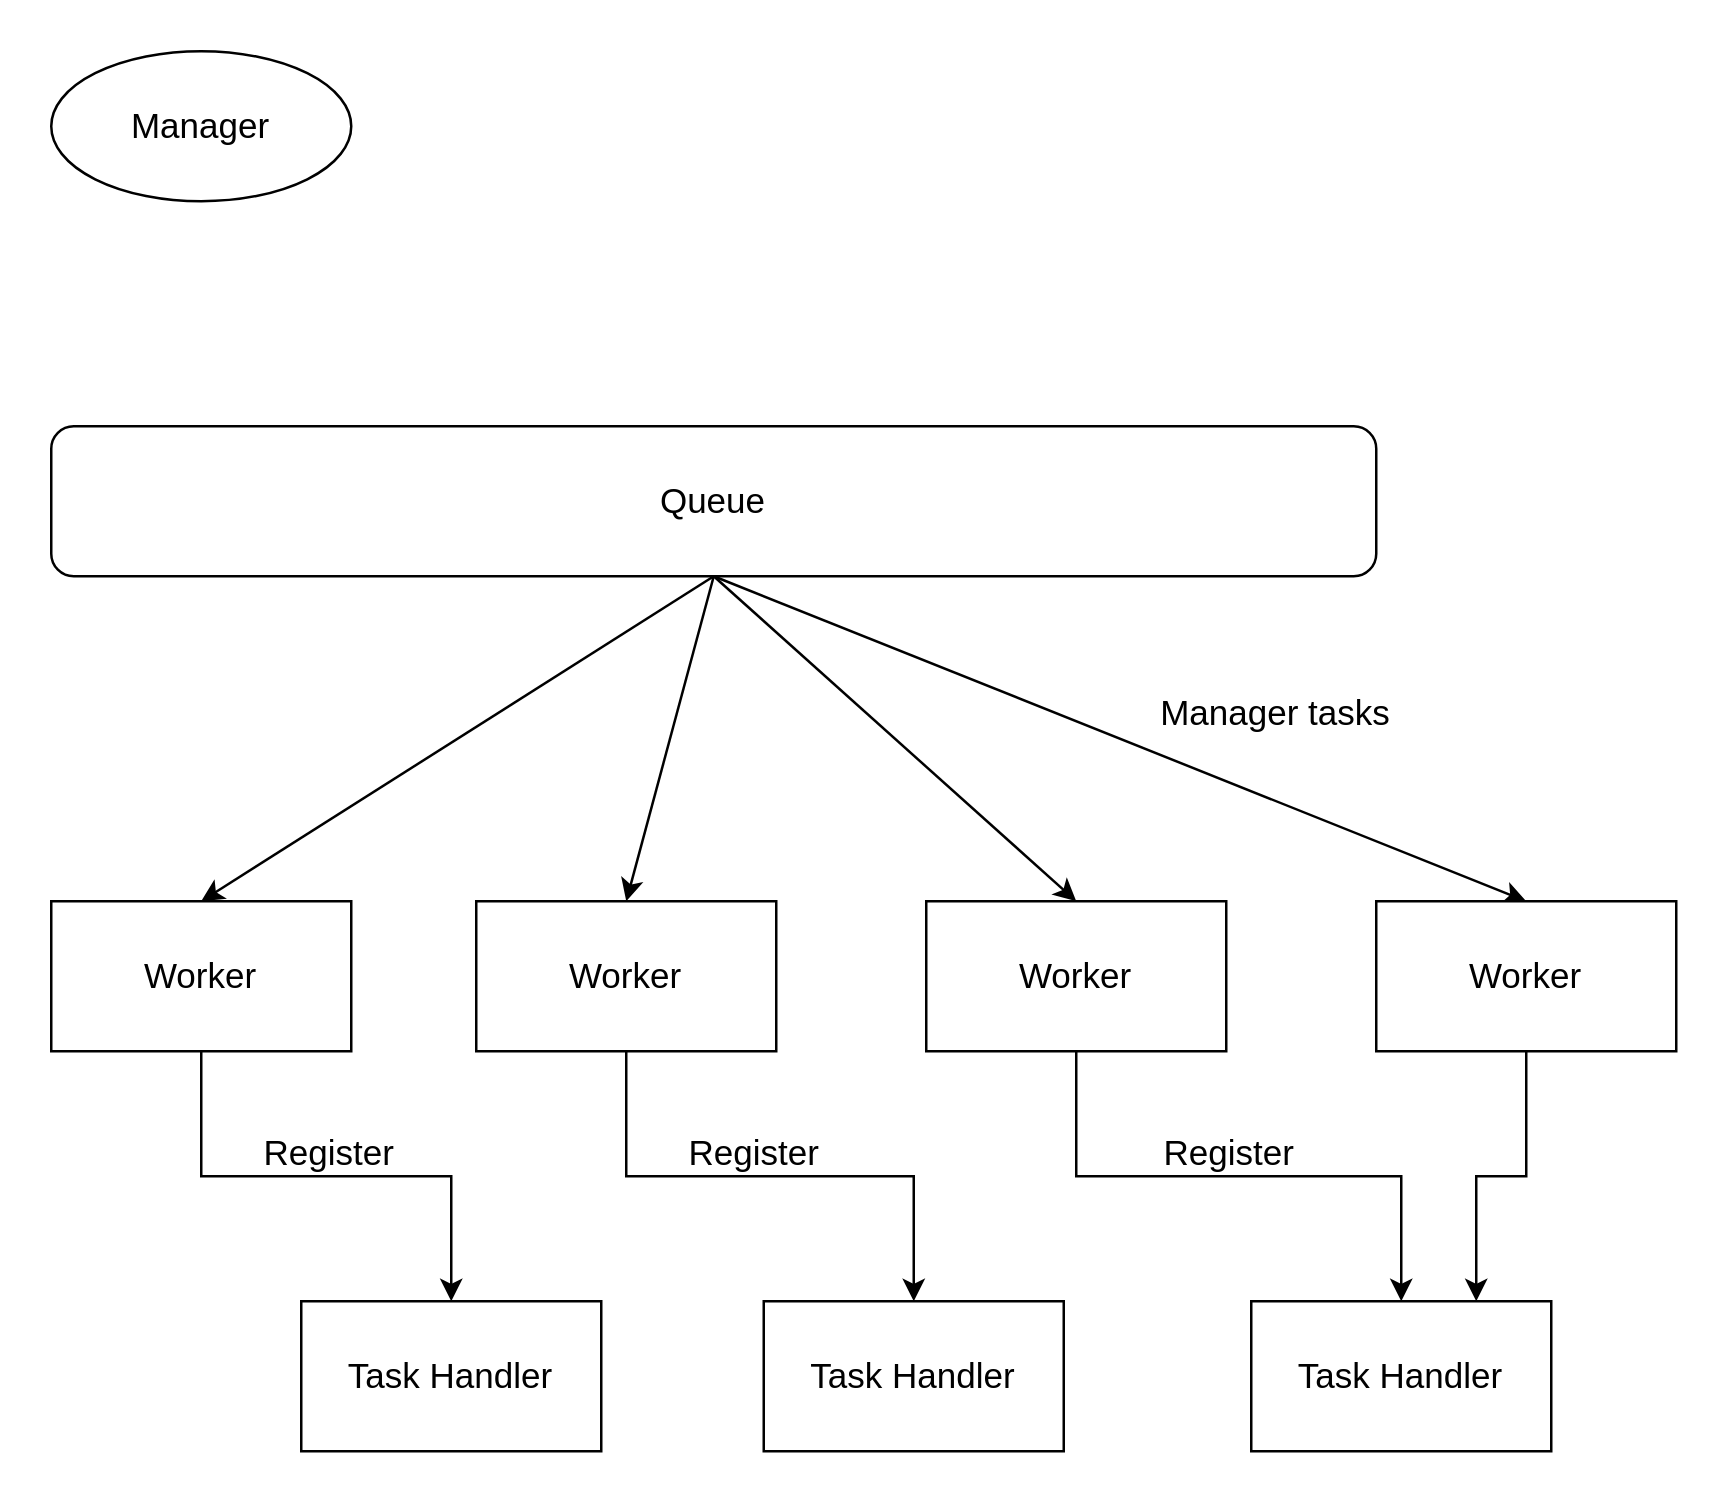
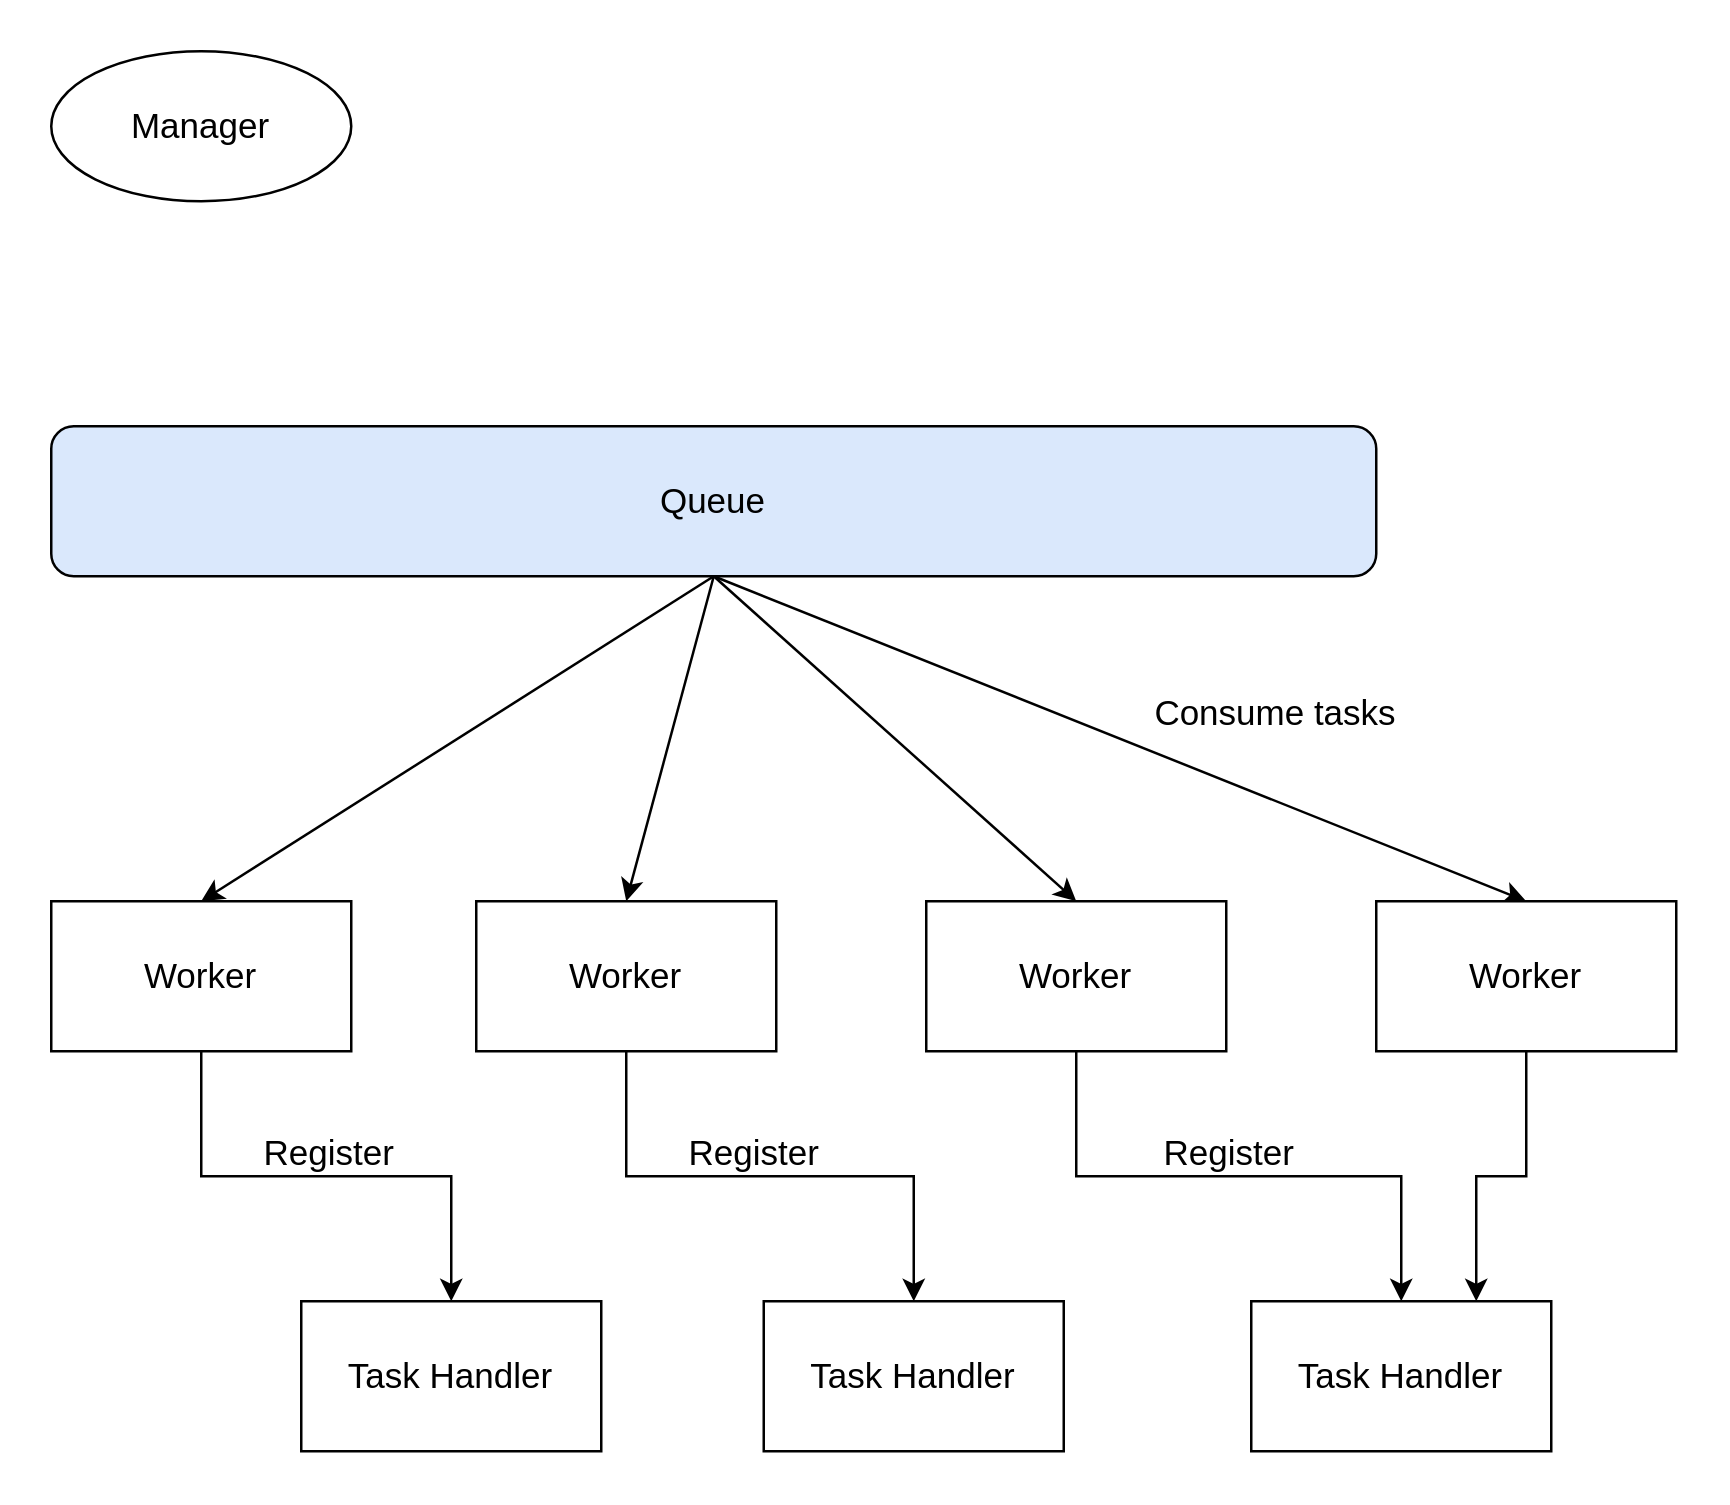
(714, 501) -> (714, 501)
(1276, 714) -> (1276, 714)
